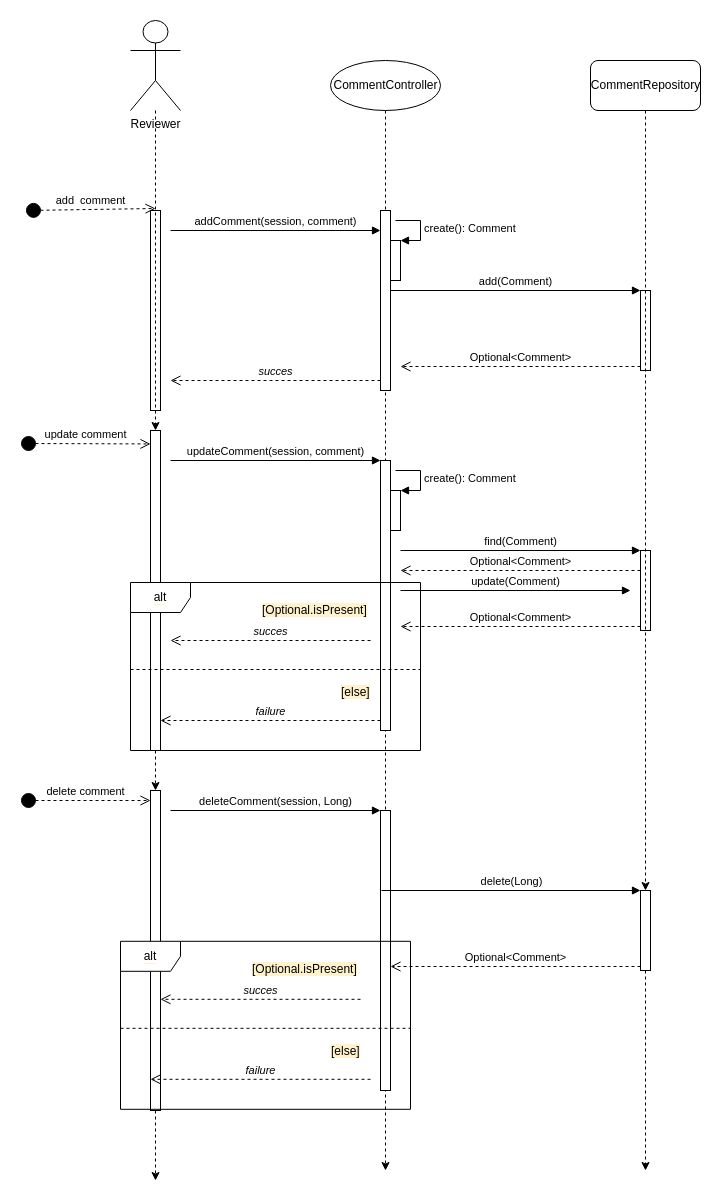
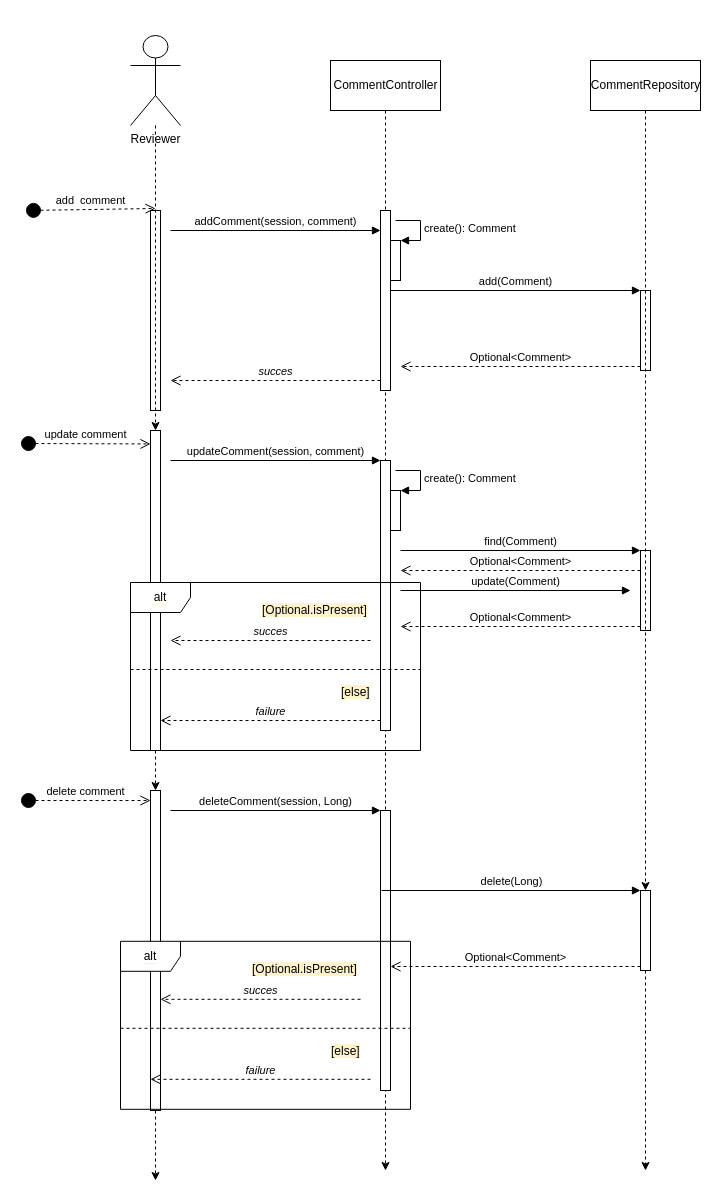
(156, 66) -> (156, 81)
(386, 86) -> (386, 86)
(646, 86) -> (646, 86)
